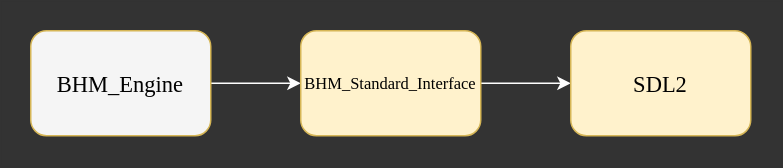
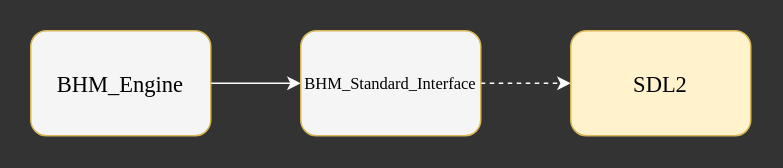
(391, 83) -> (391, 83)
(522, 83) -> (522, 83)
